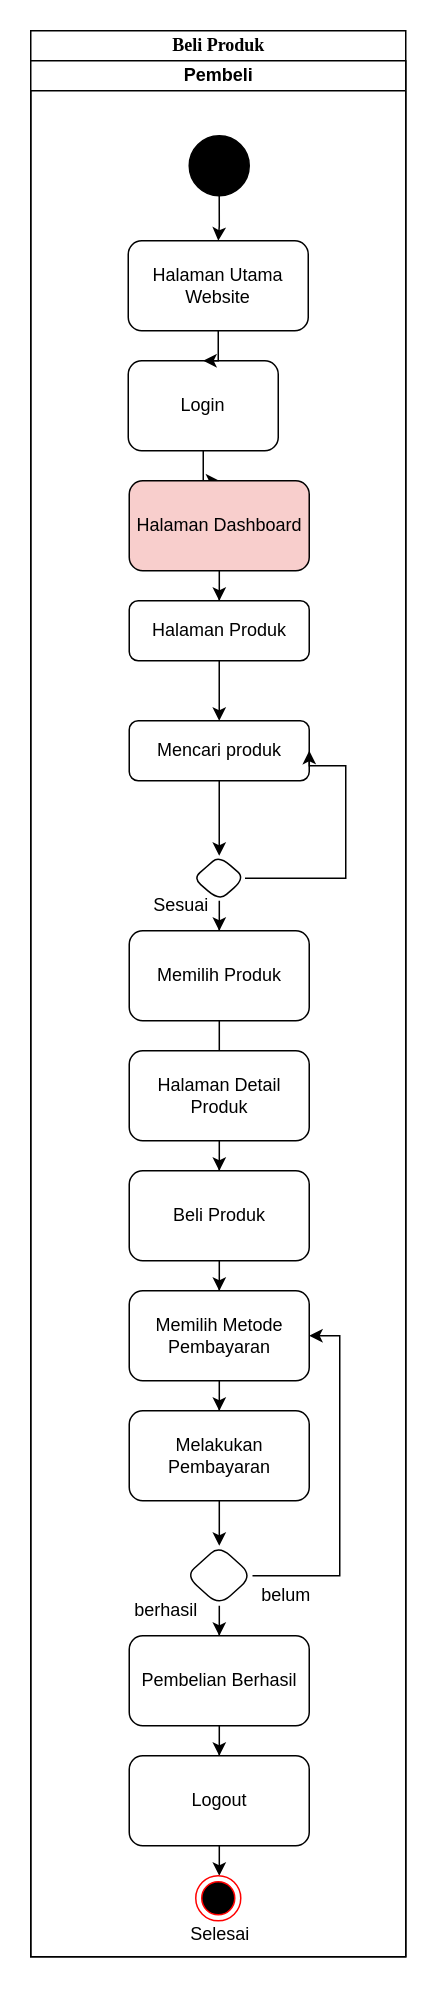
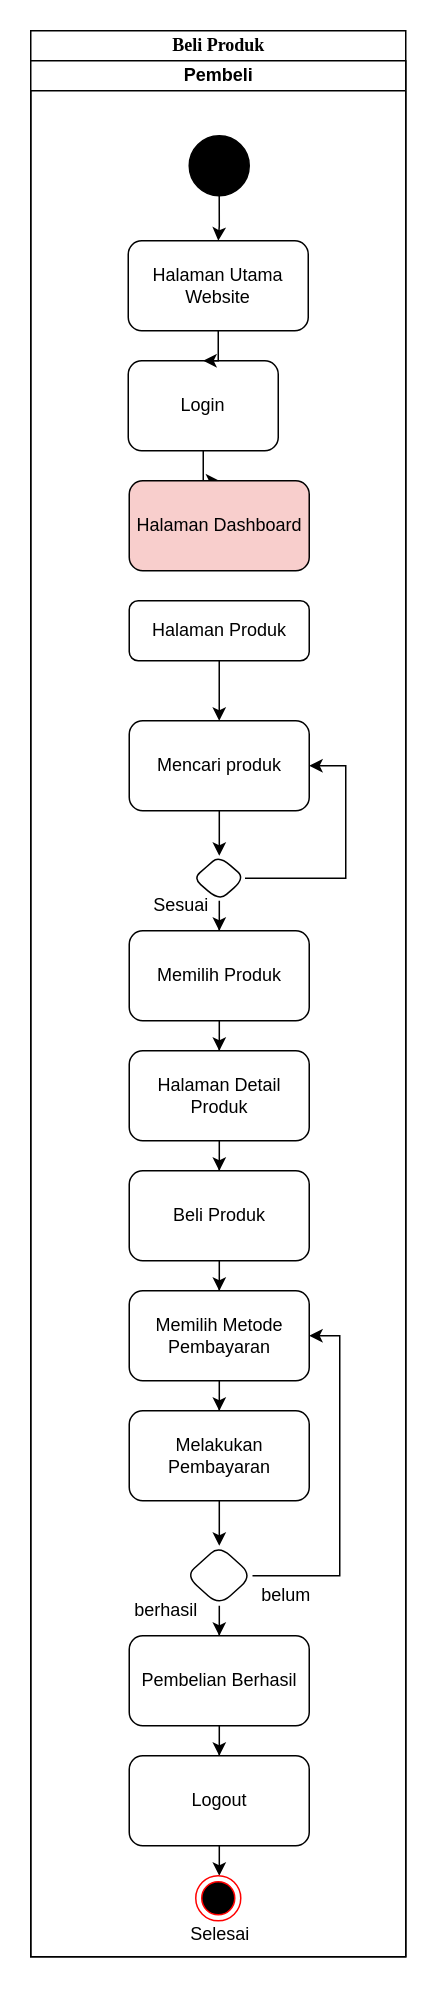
(219, 591) -> none
(219, 751) -> (219, 766)
(219, 1043) -> (219, 1039)
